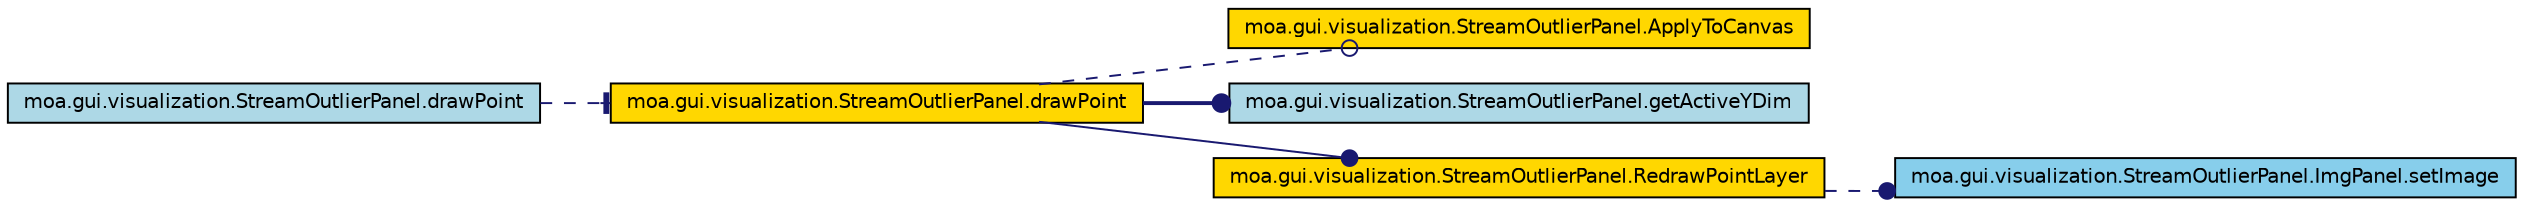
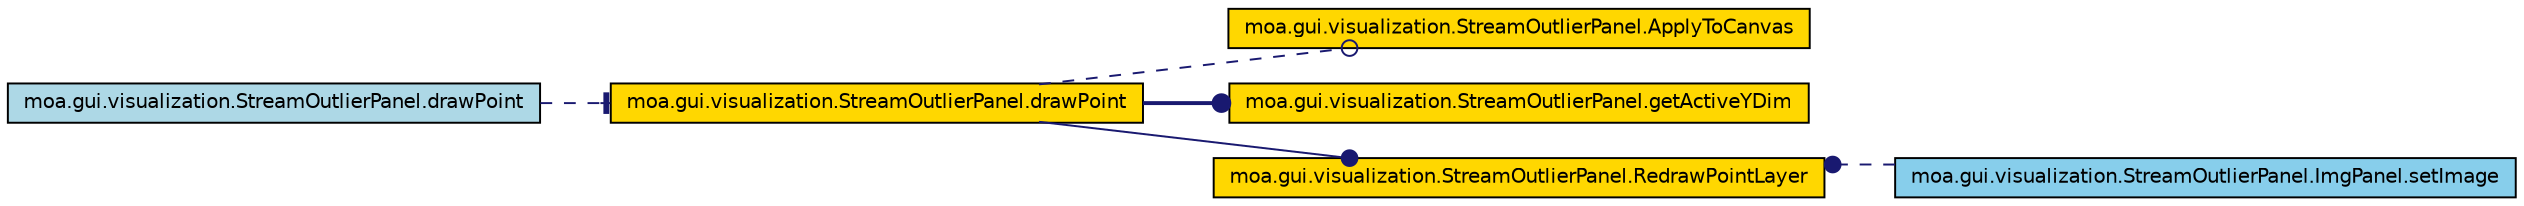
(1519, 103) -> (1519, 103)
(1852, 191) -> (1868, 164)
